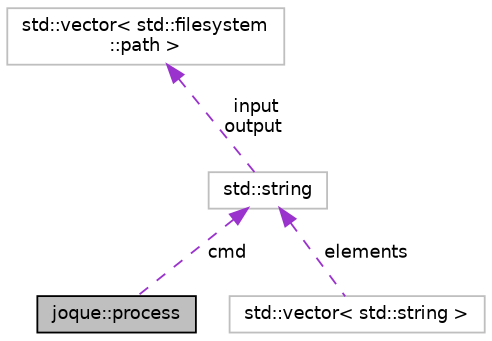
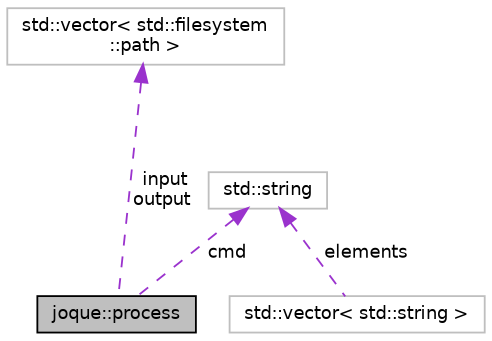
(217, 126) -> (130, 190)
